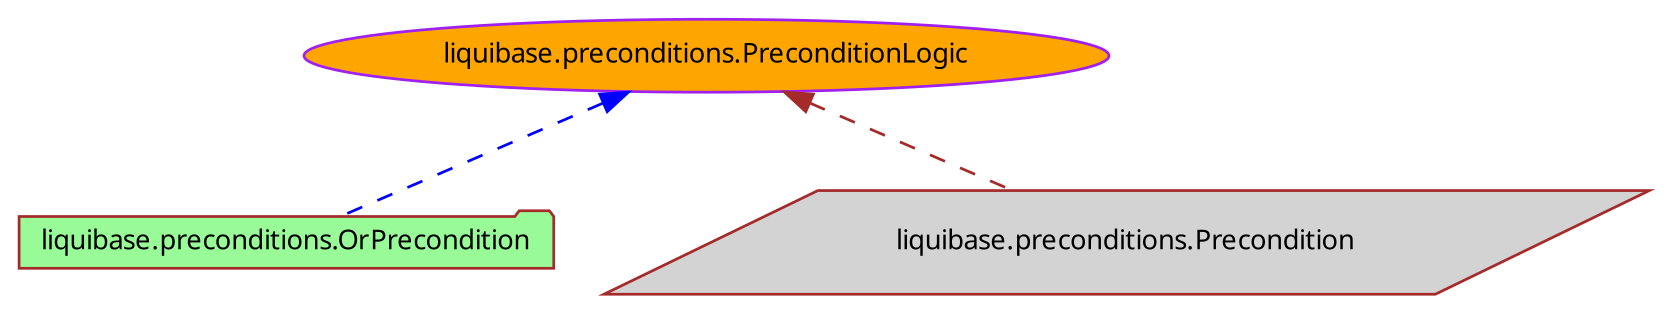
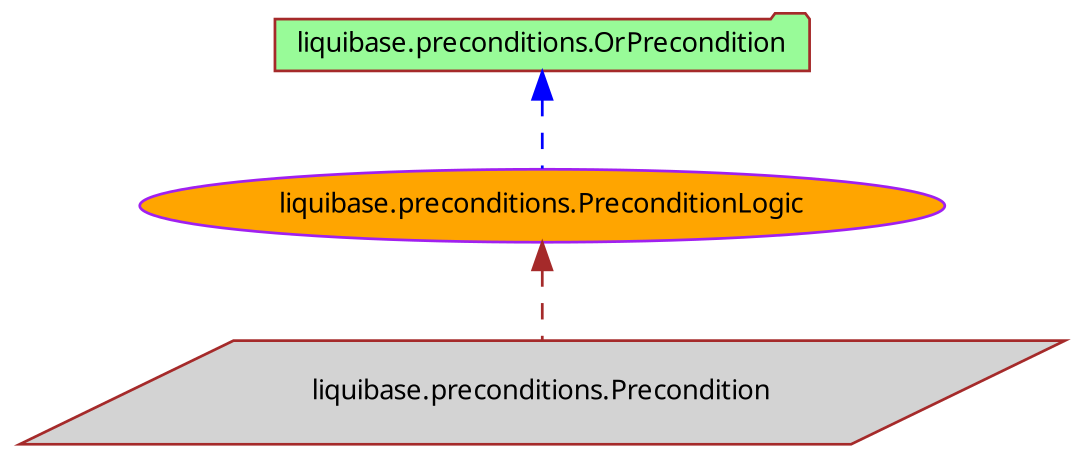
(472, 160) -> (542, 134)
